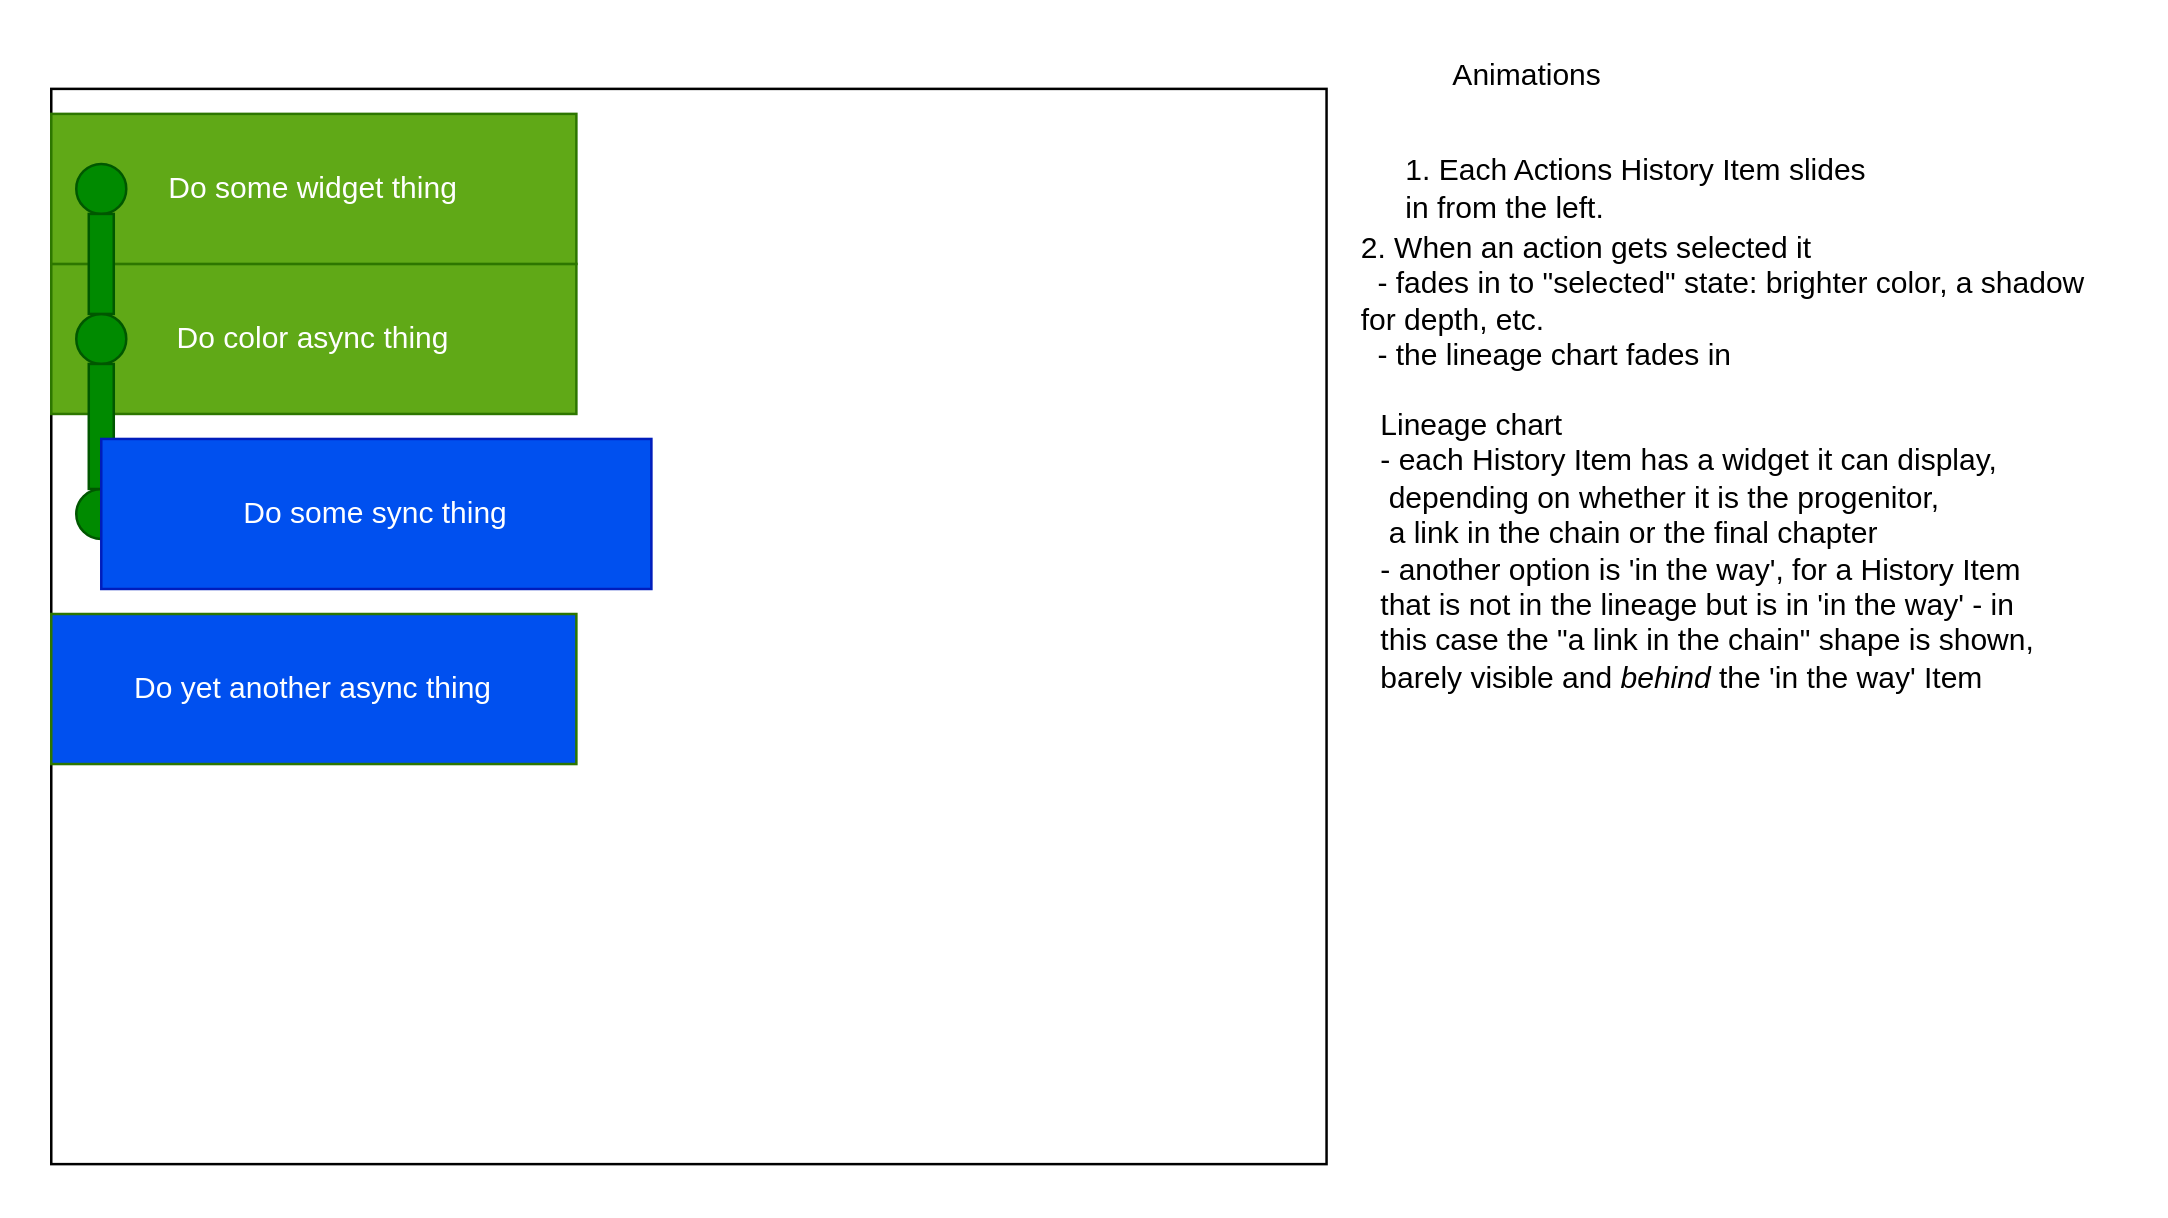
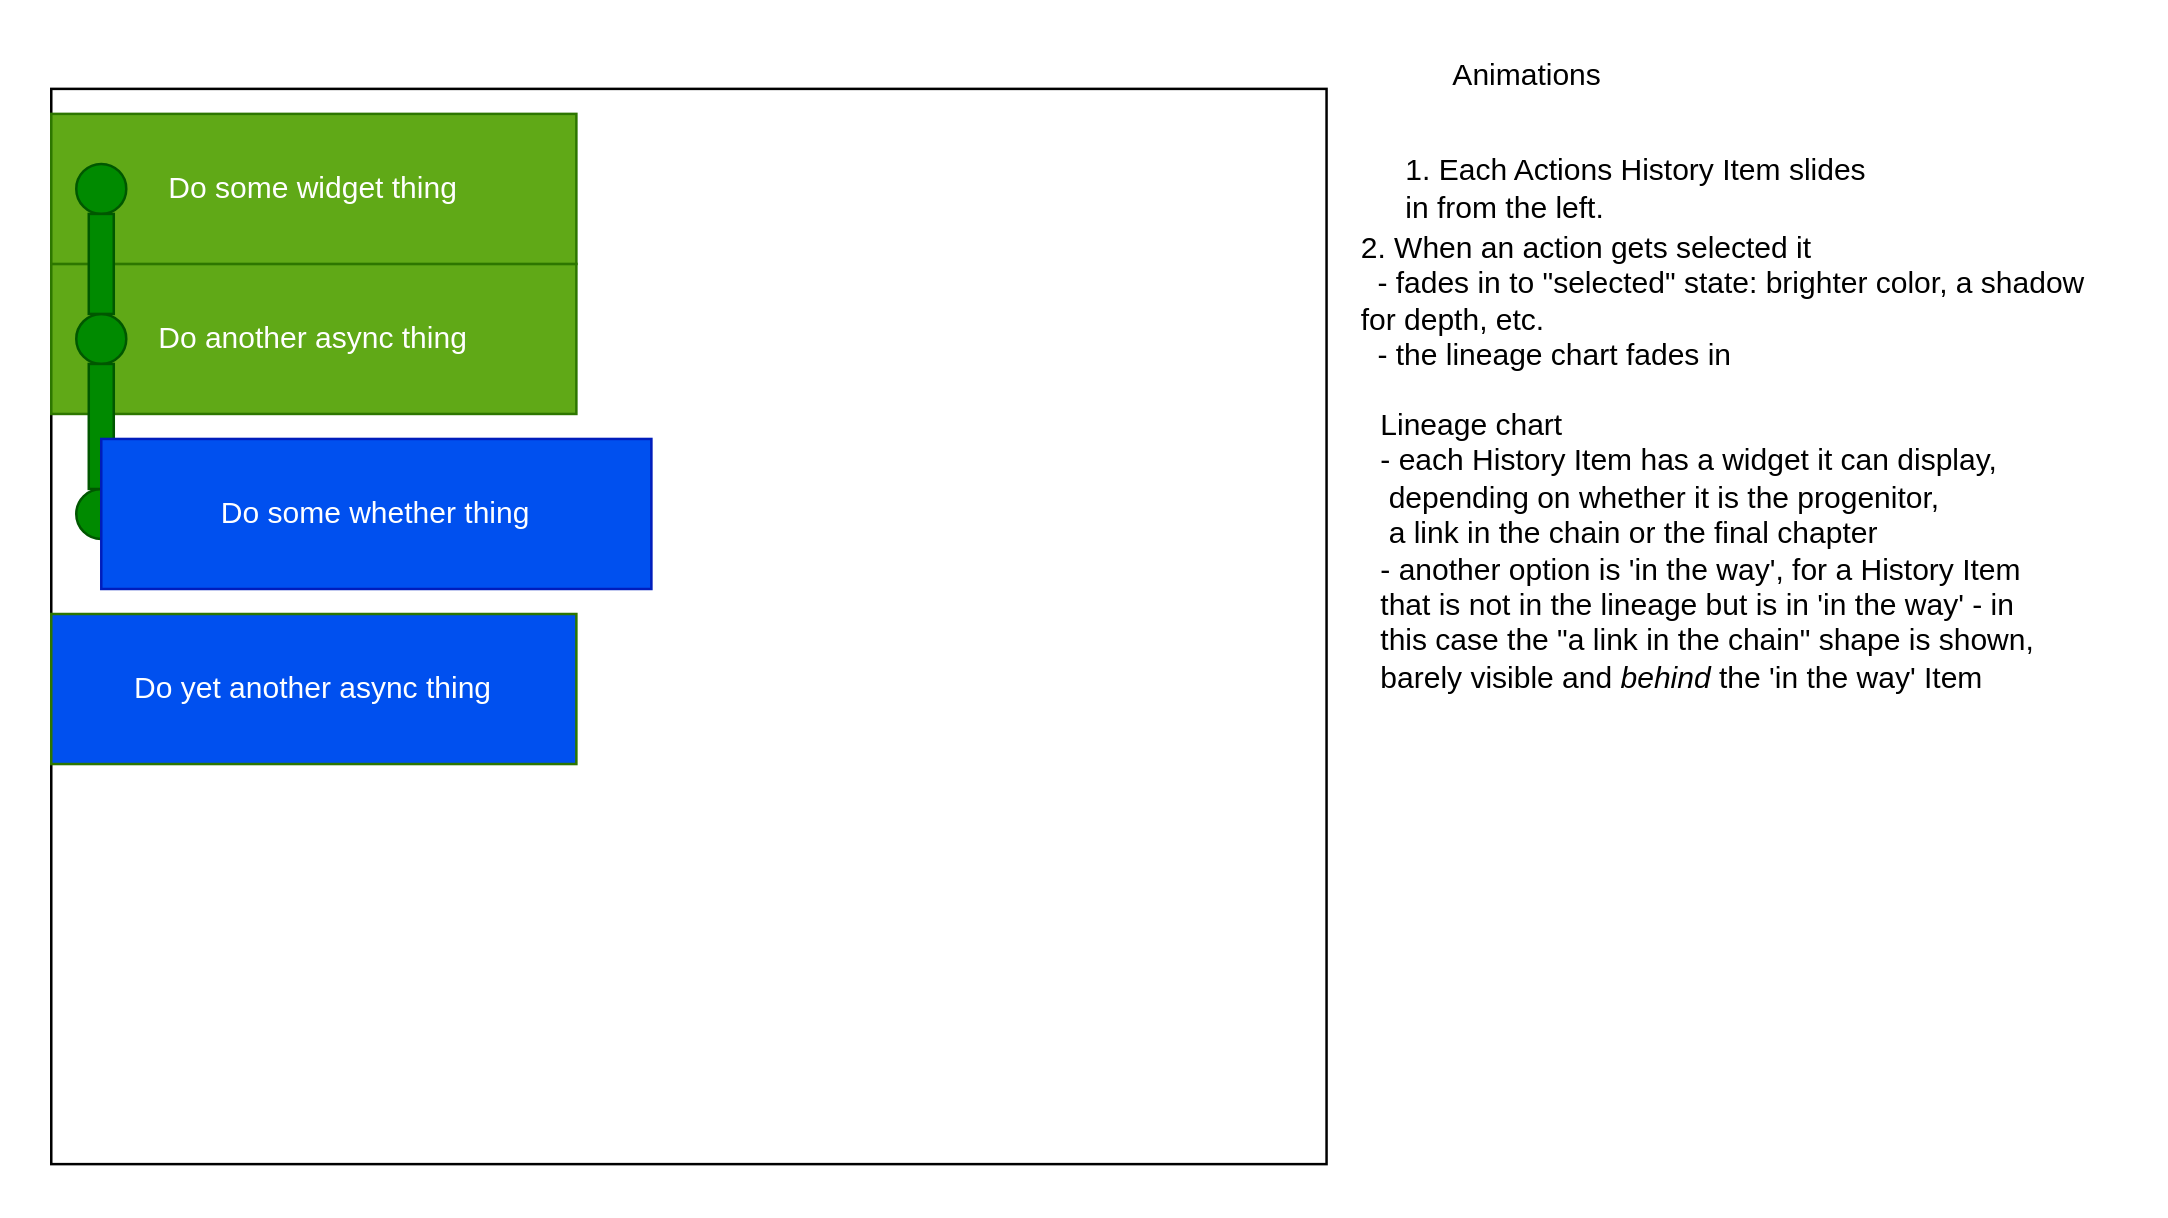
(314, 339) -> (314, 339)
(376, 514) -> (376, 514)
